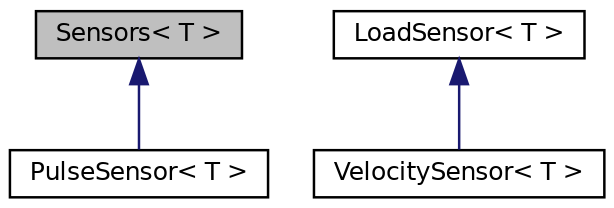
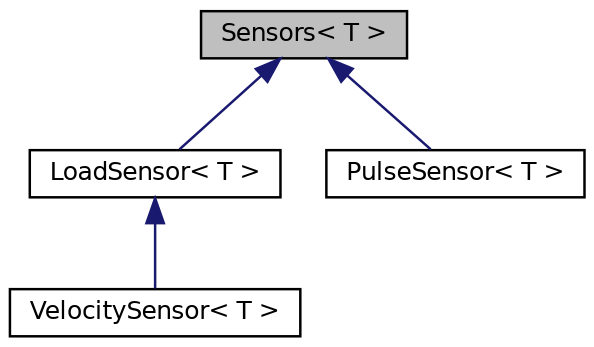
none -> (220, 112)
